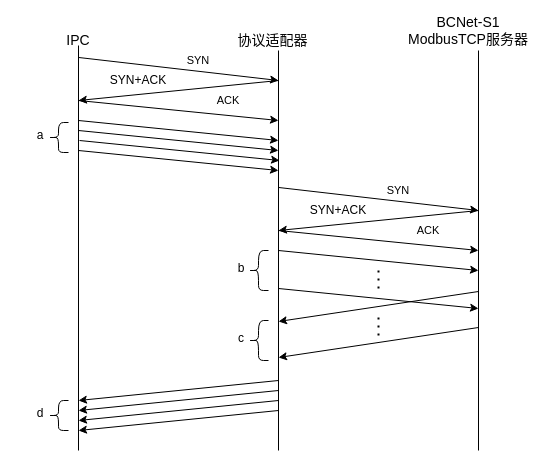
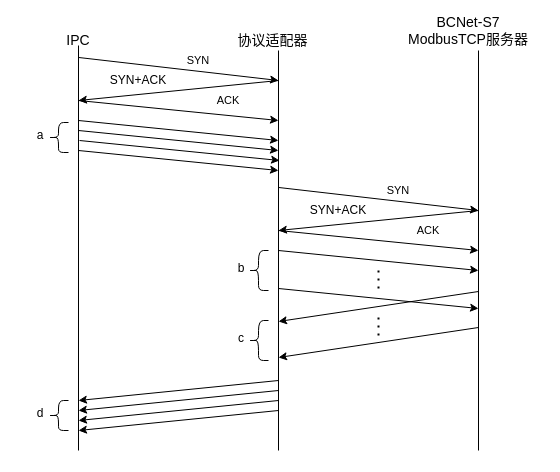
(469, 31) -> (469, 31)
